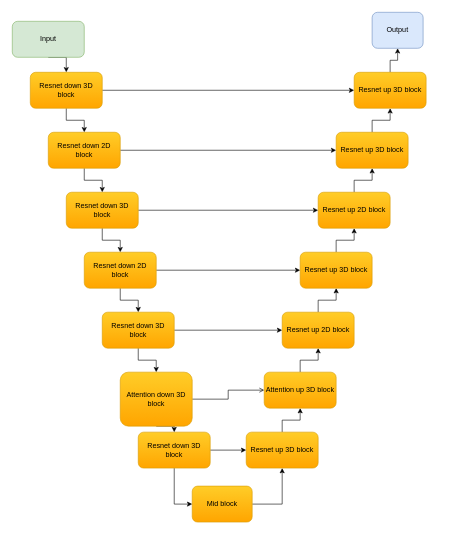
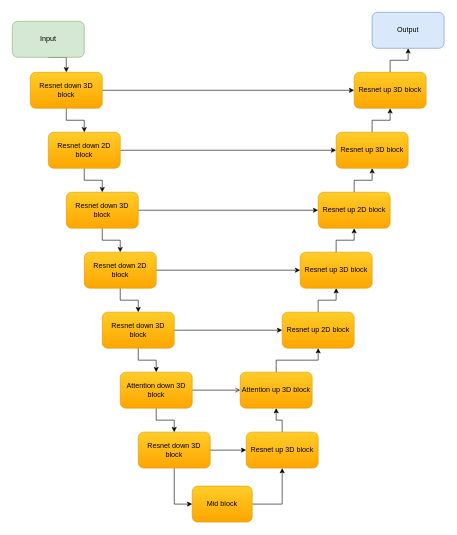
(398, 30) -> (408, 30)
(300, 390) -> (276, 390)
(156, 399) -> (156, 390)
